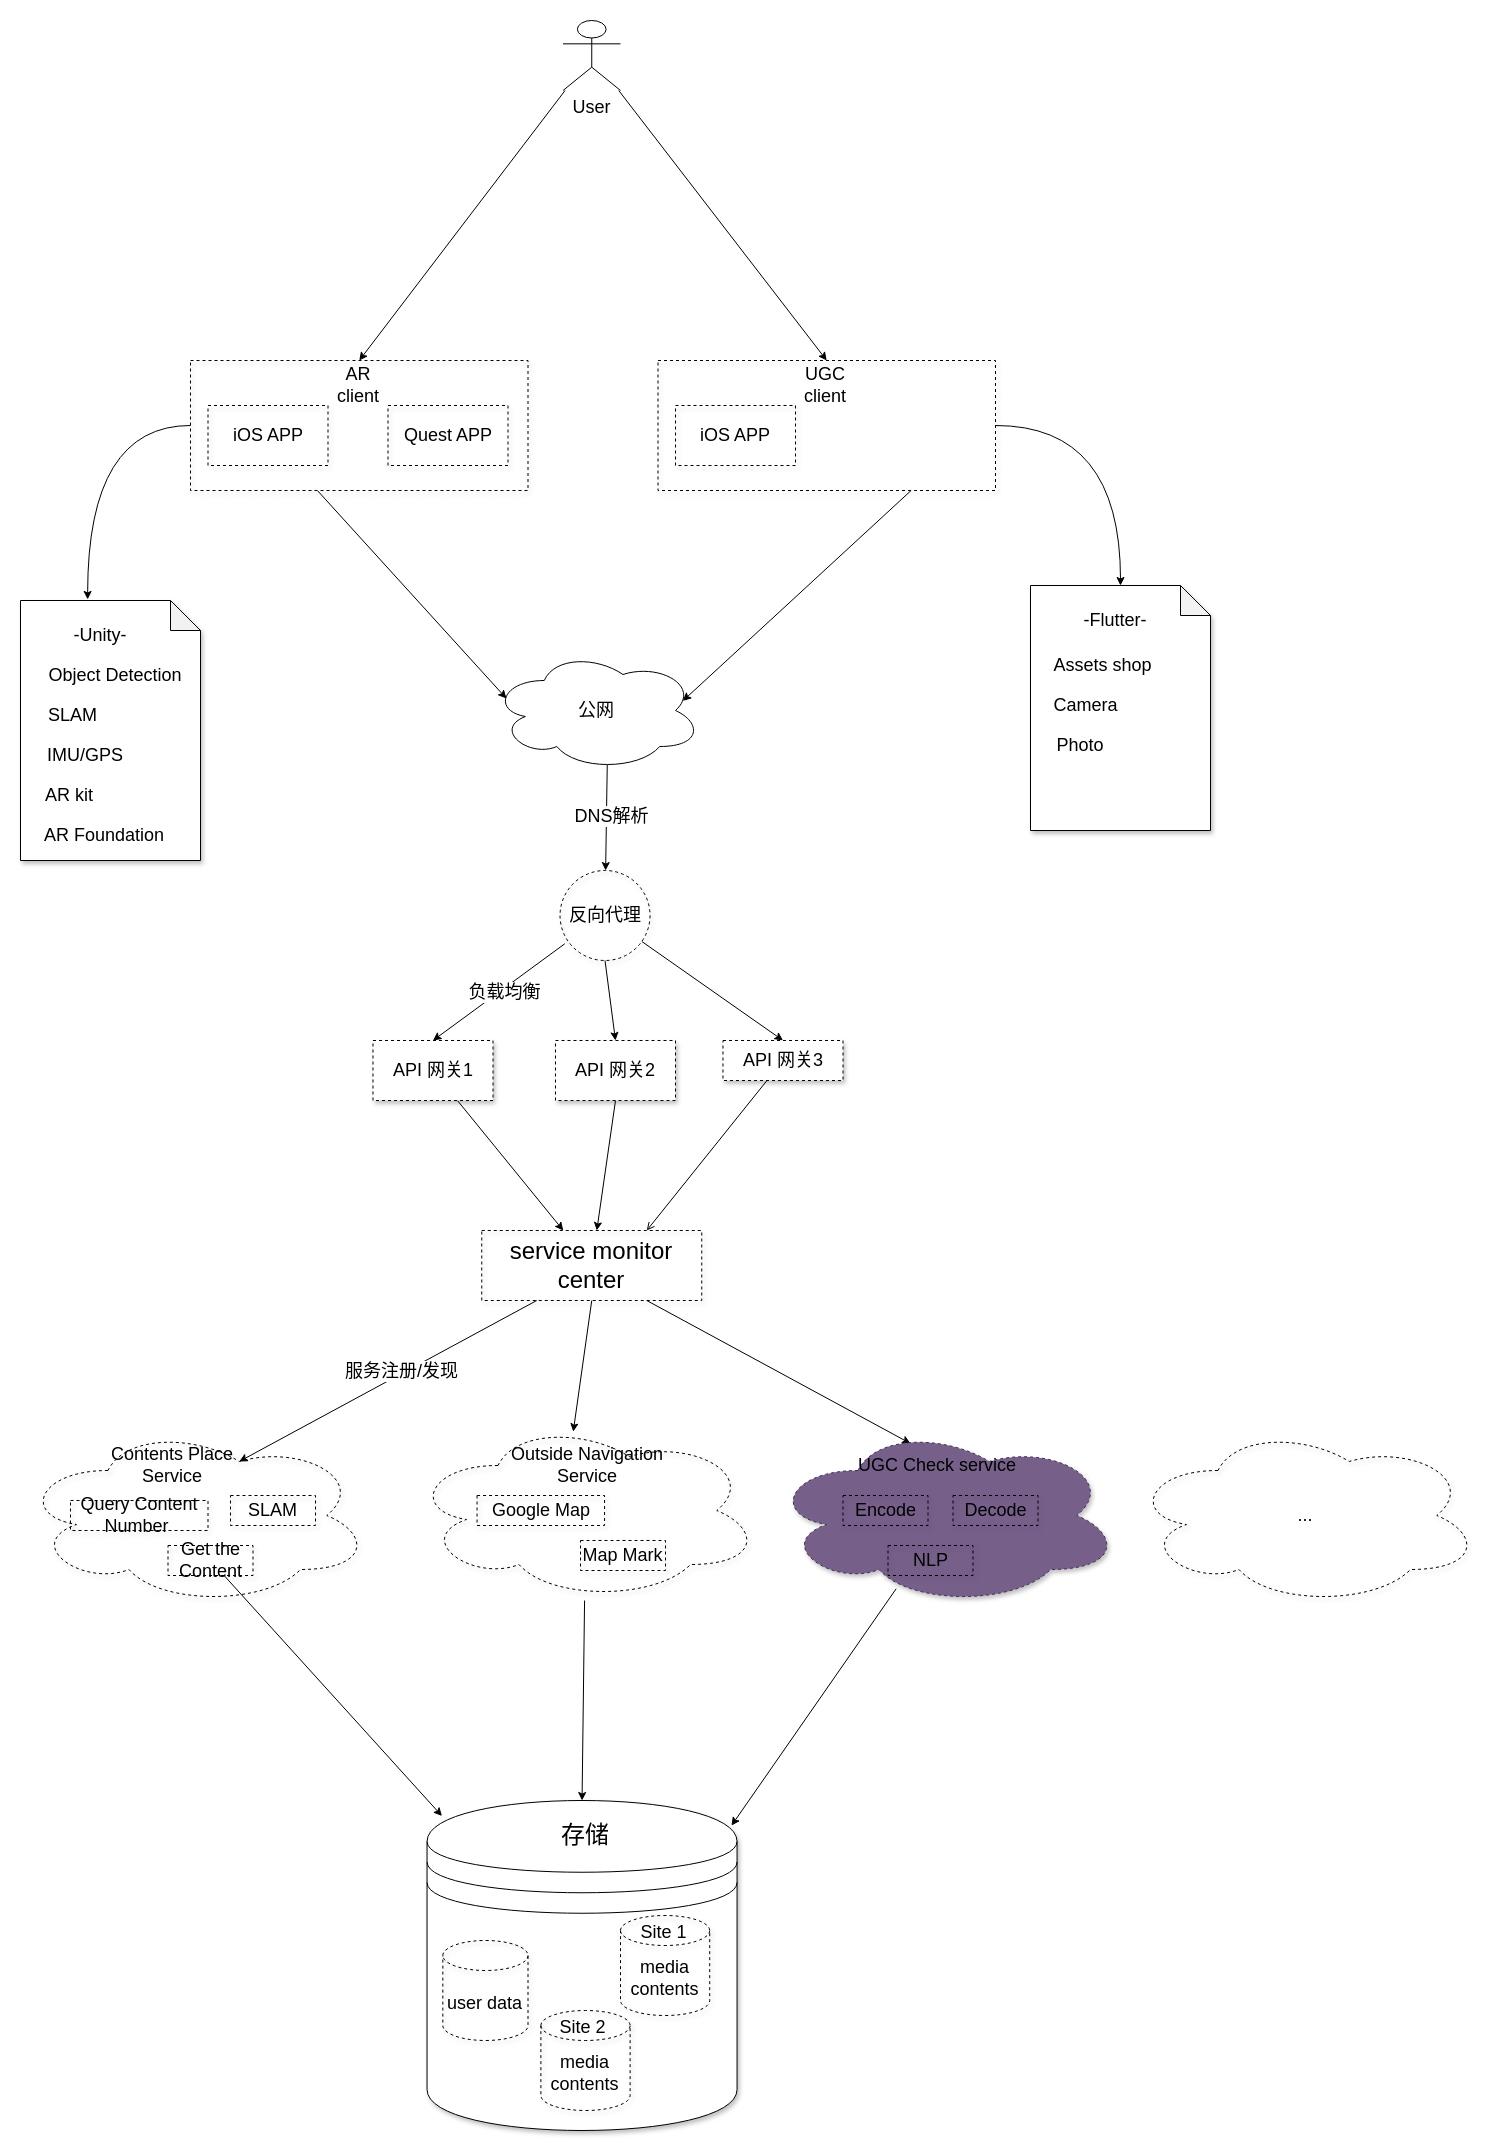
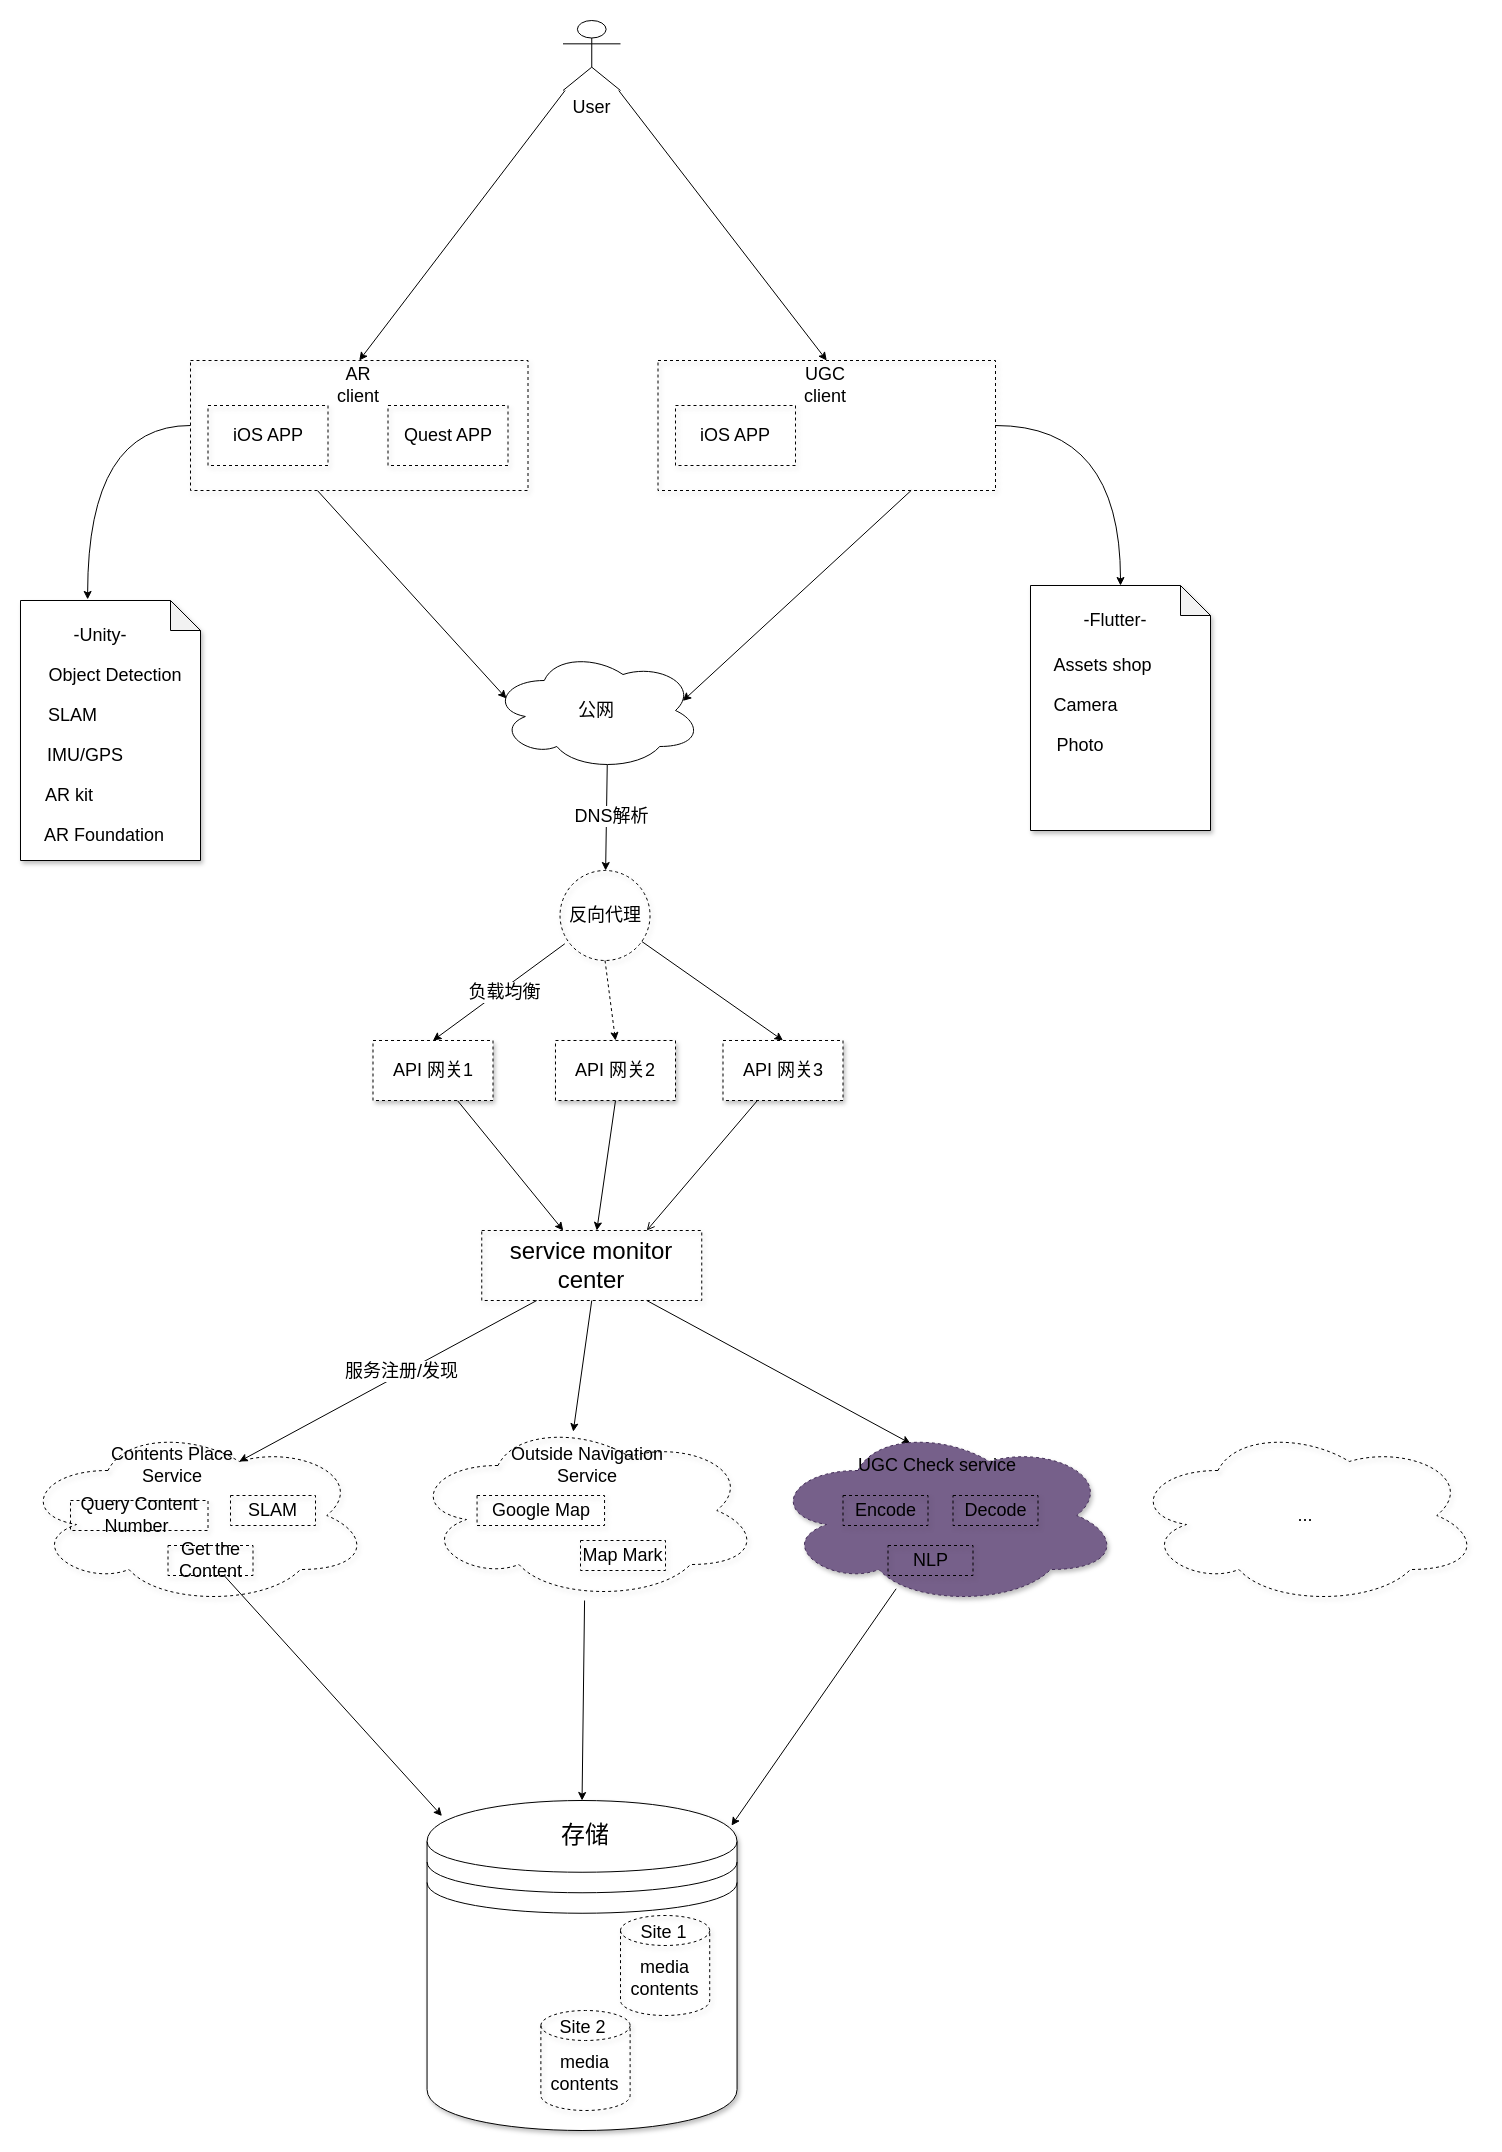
(610, 997) -> (610, 997)
(783, 1061) -> (783, 1071)
(485, 1991) -> none
